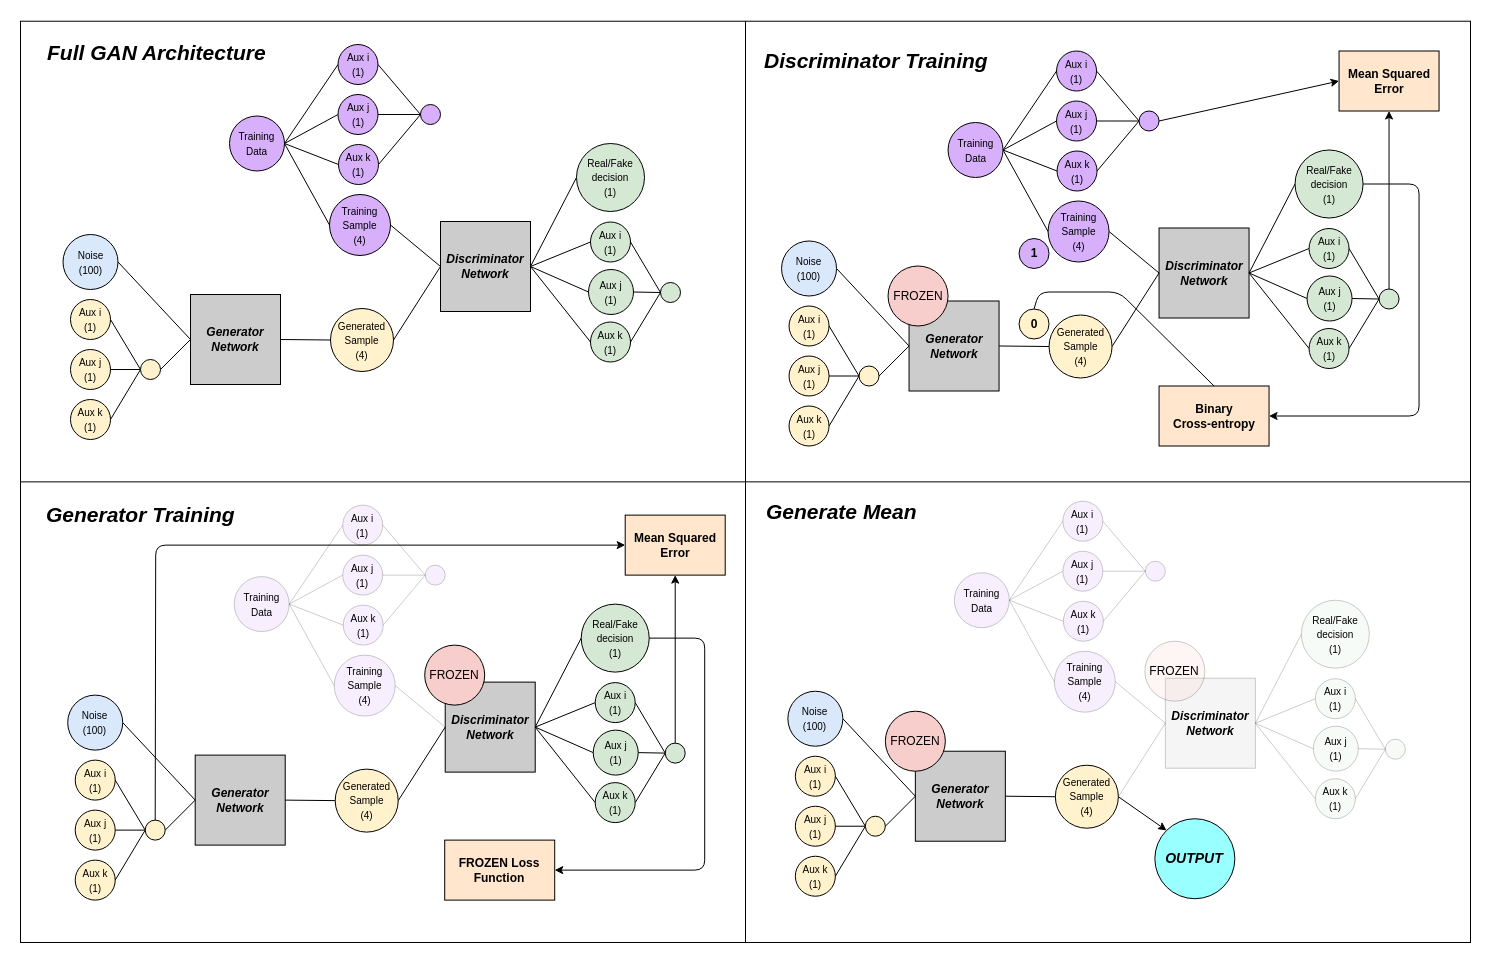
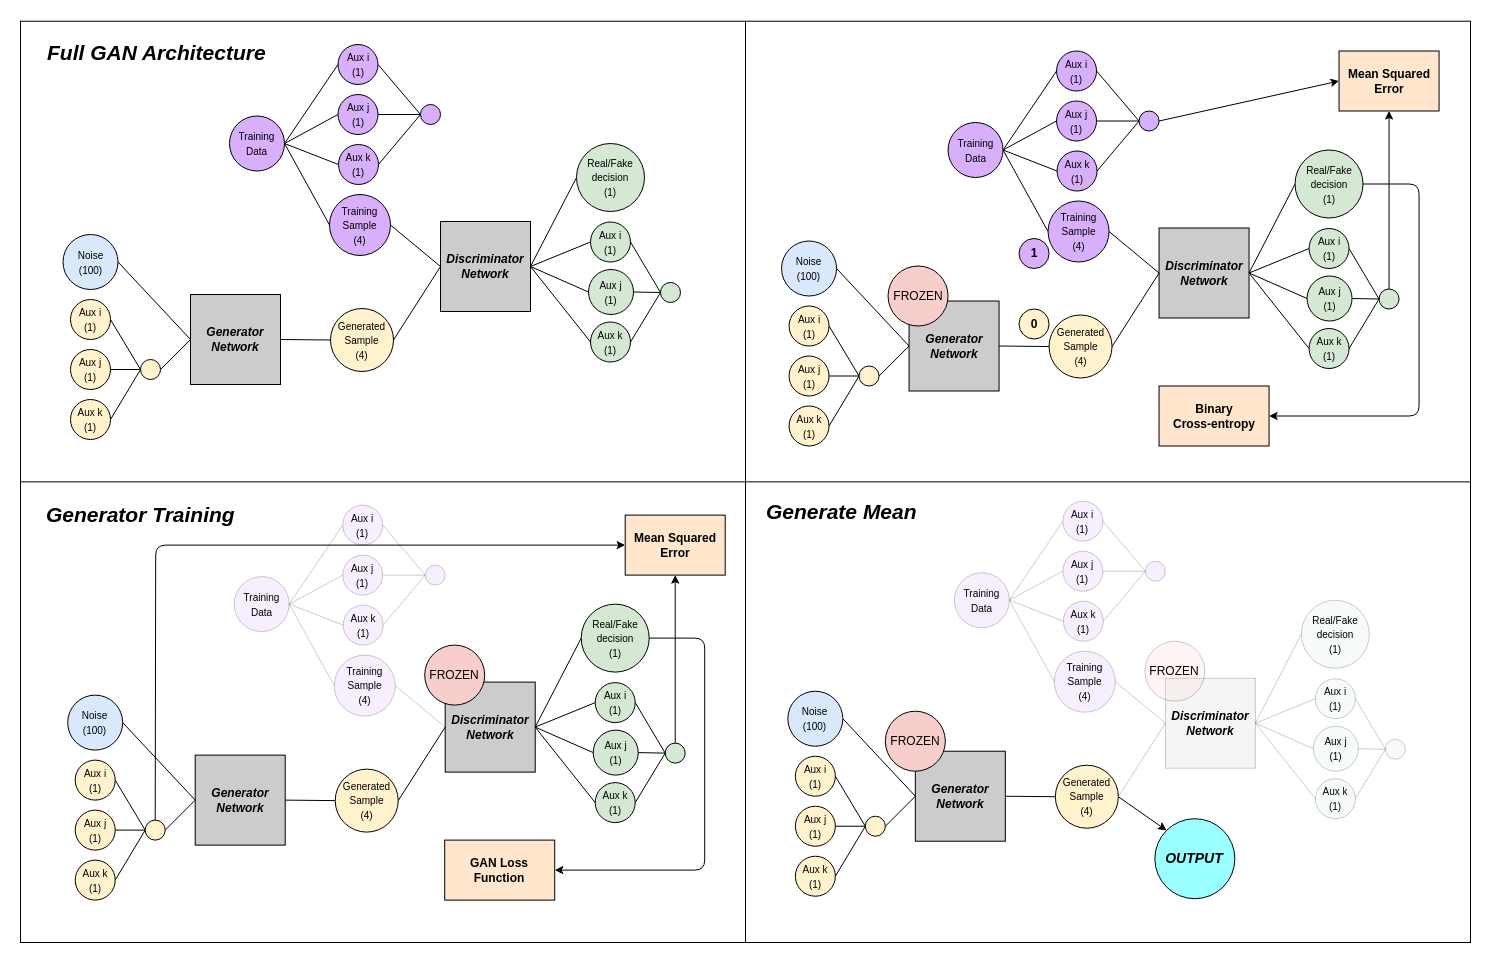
(885, 60) -> none
(1139, 312) -> none
(500, 871) -> (500, 871)
